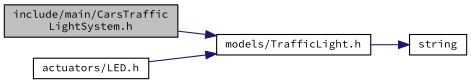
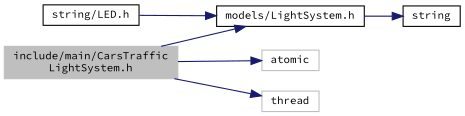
(91, 21) -> (91, 63)
(294, 45) -> (290, 16)
none -> (290, 60)
(91, 68) -> (91, 15)
none -> (290, 101)
